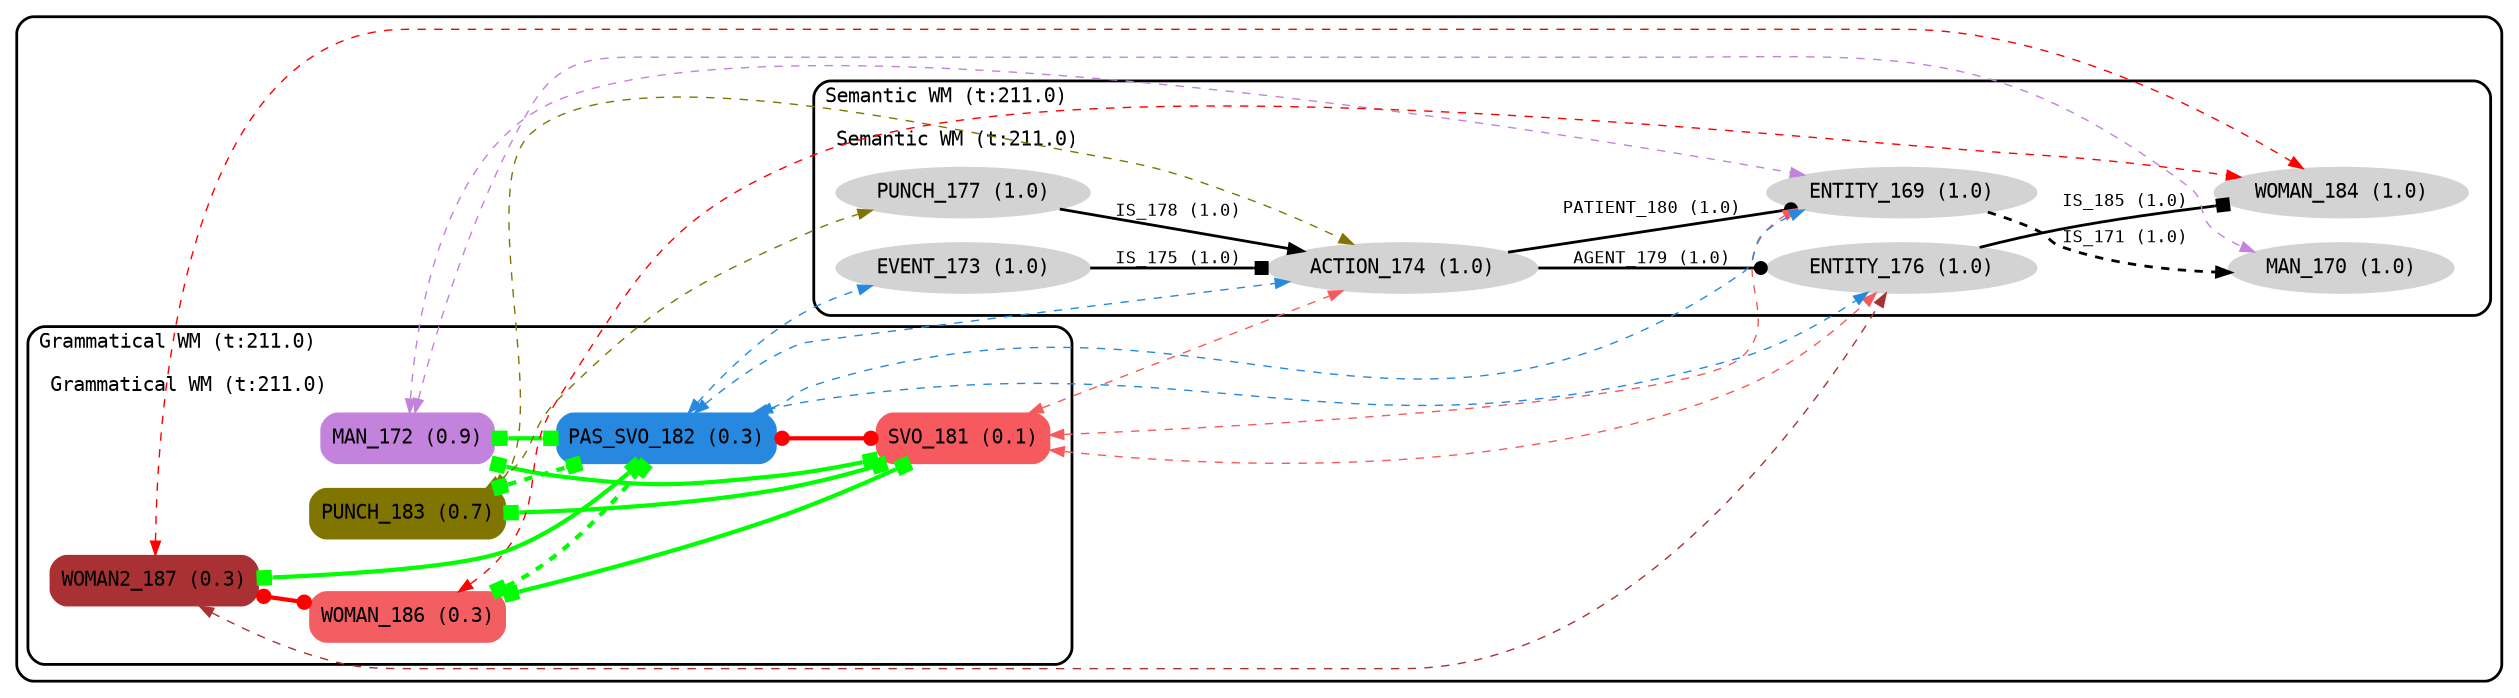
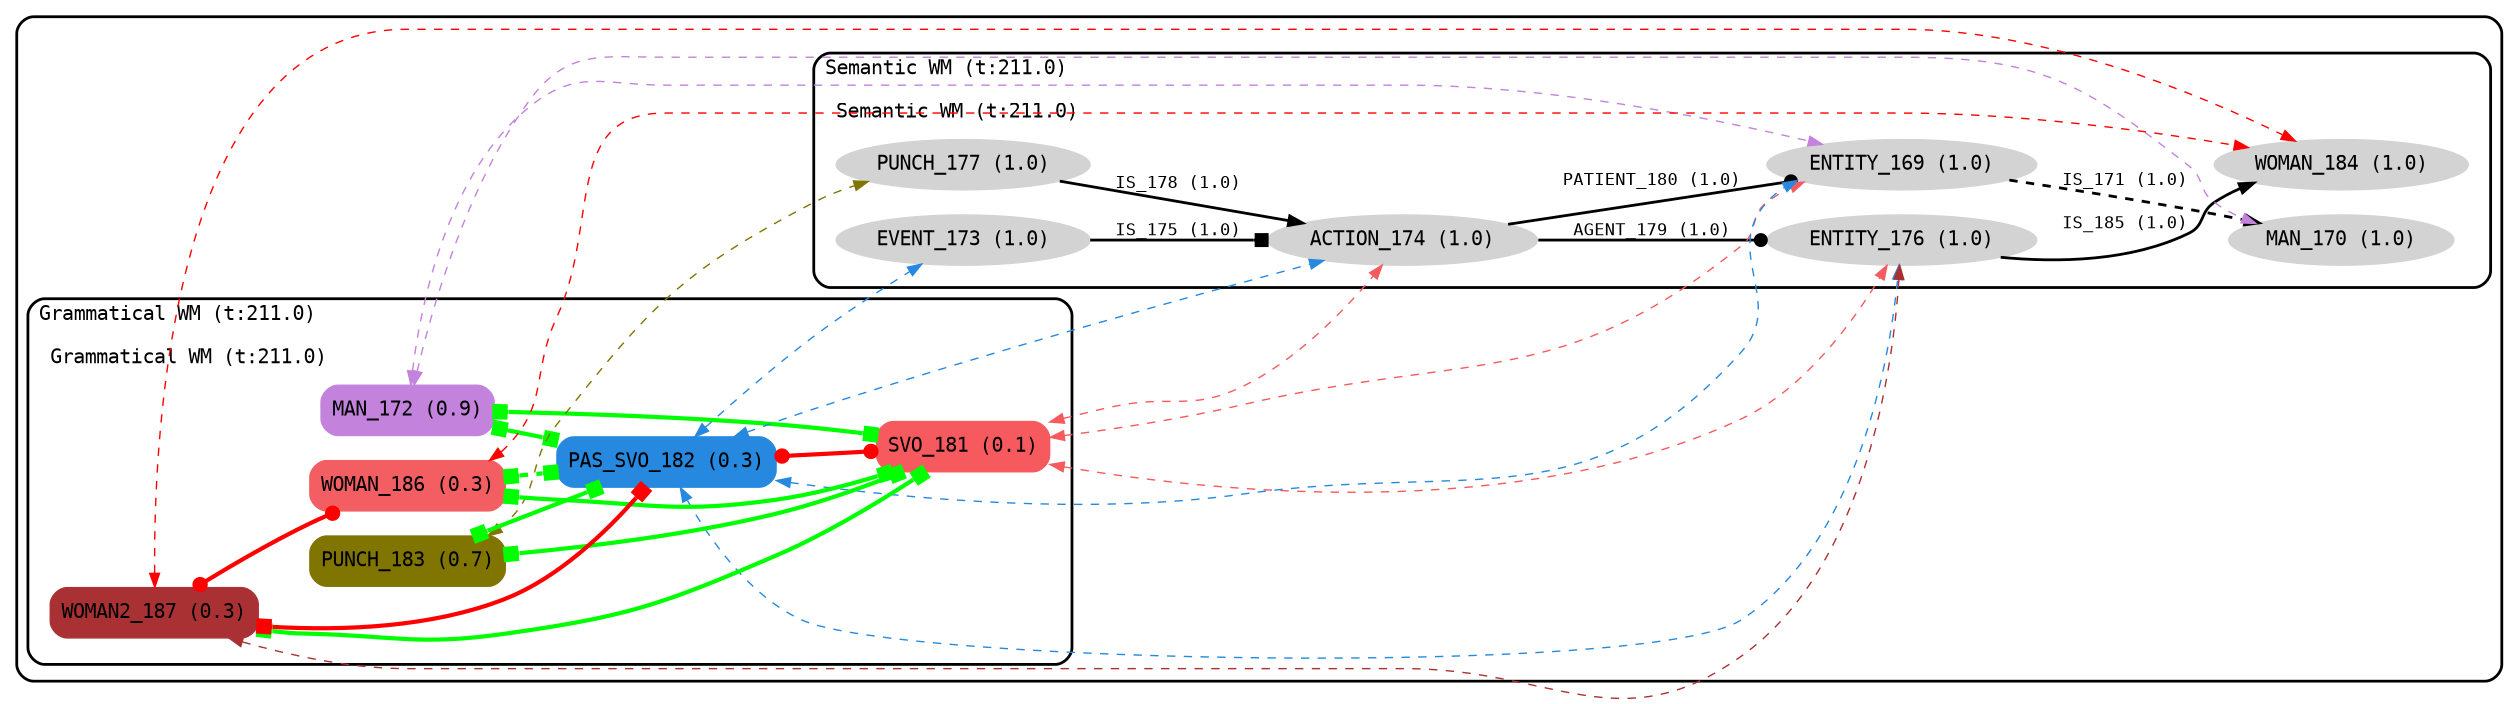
(765, 102) -> none
(2096, 223) -> (2131, 252)
(523, 480) -> (537, 511)
(463, 561) -> (472, 610)
none -> (607, 616)
